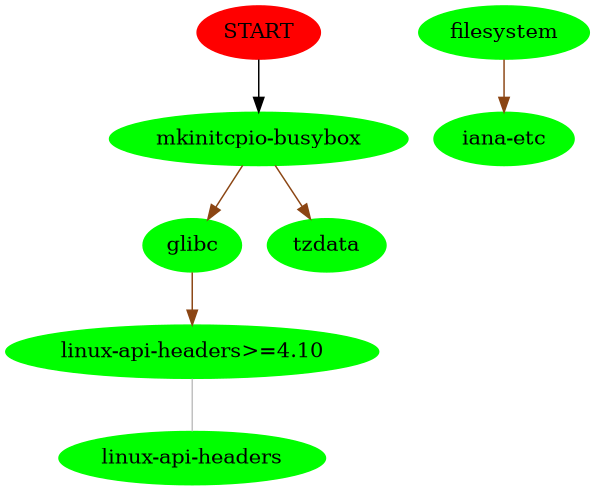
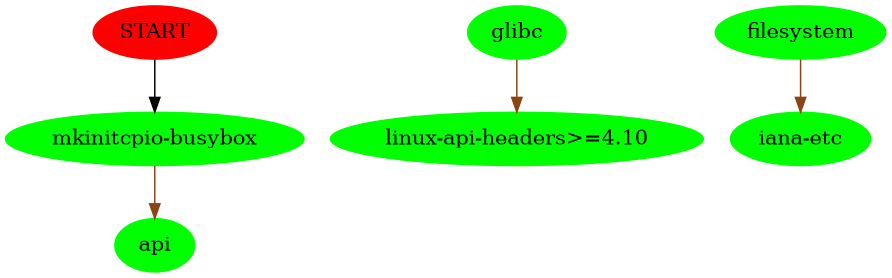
(229, 186) -> none
(327, 245) -> (155, 245)
(192, 458) -> none
